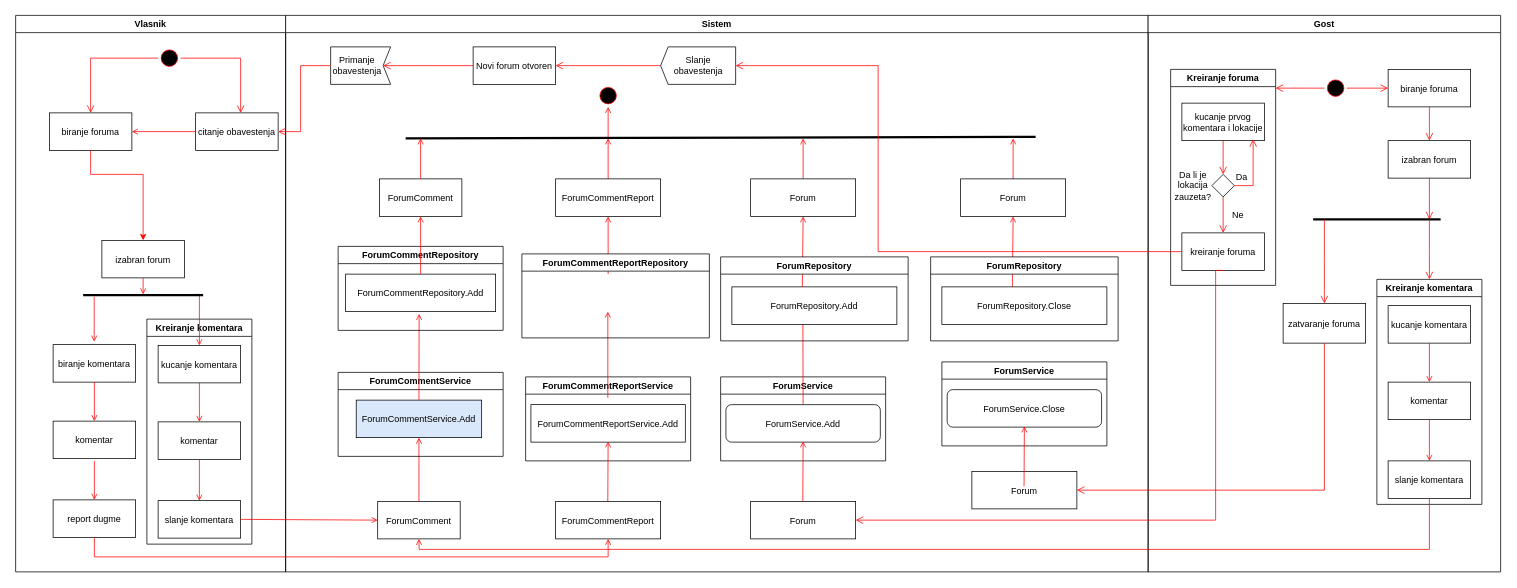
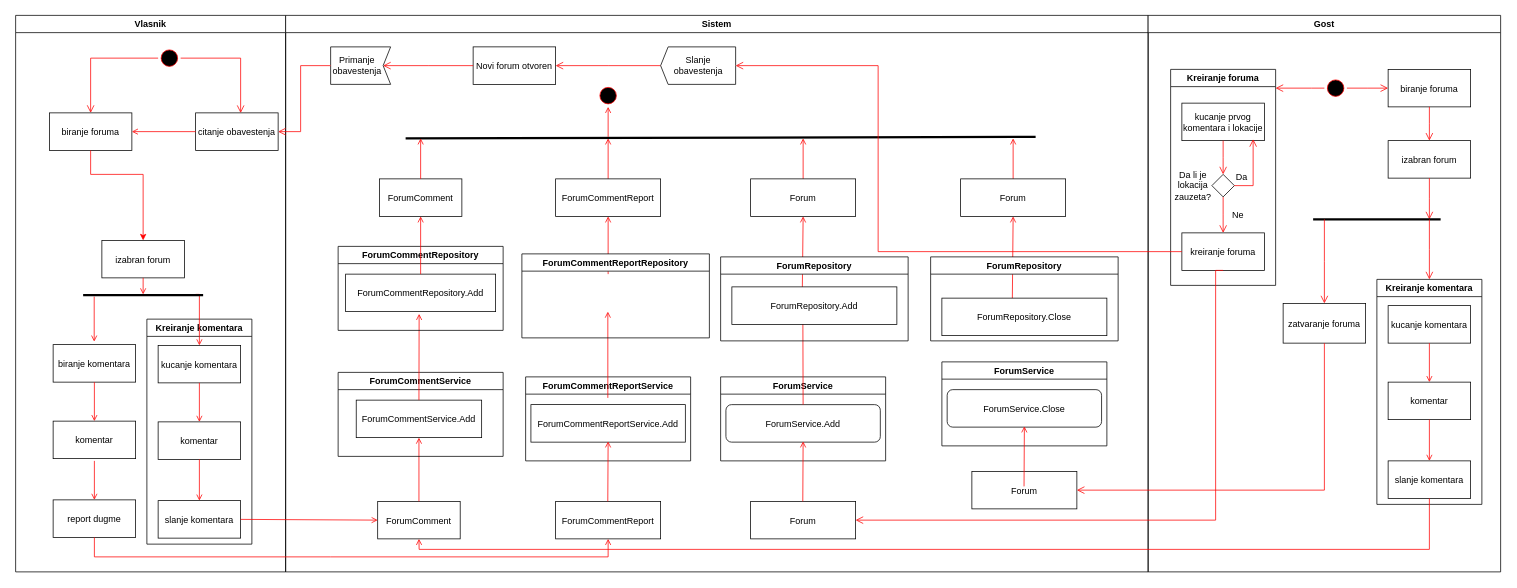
(1024, 306) -> (1024, 317)
(419, 419) -> (419, 419)
